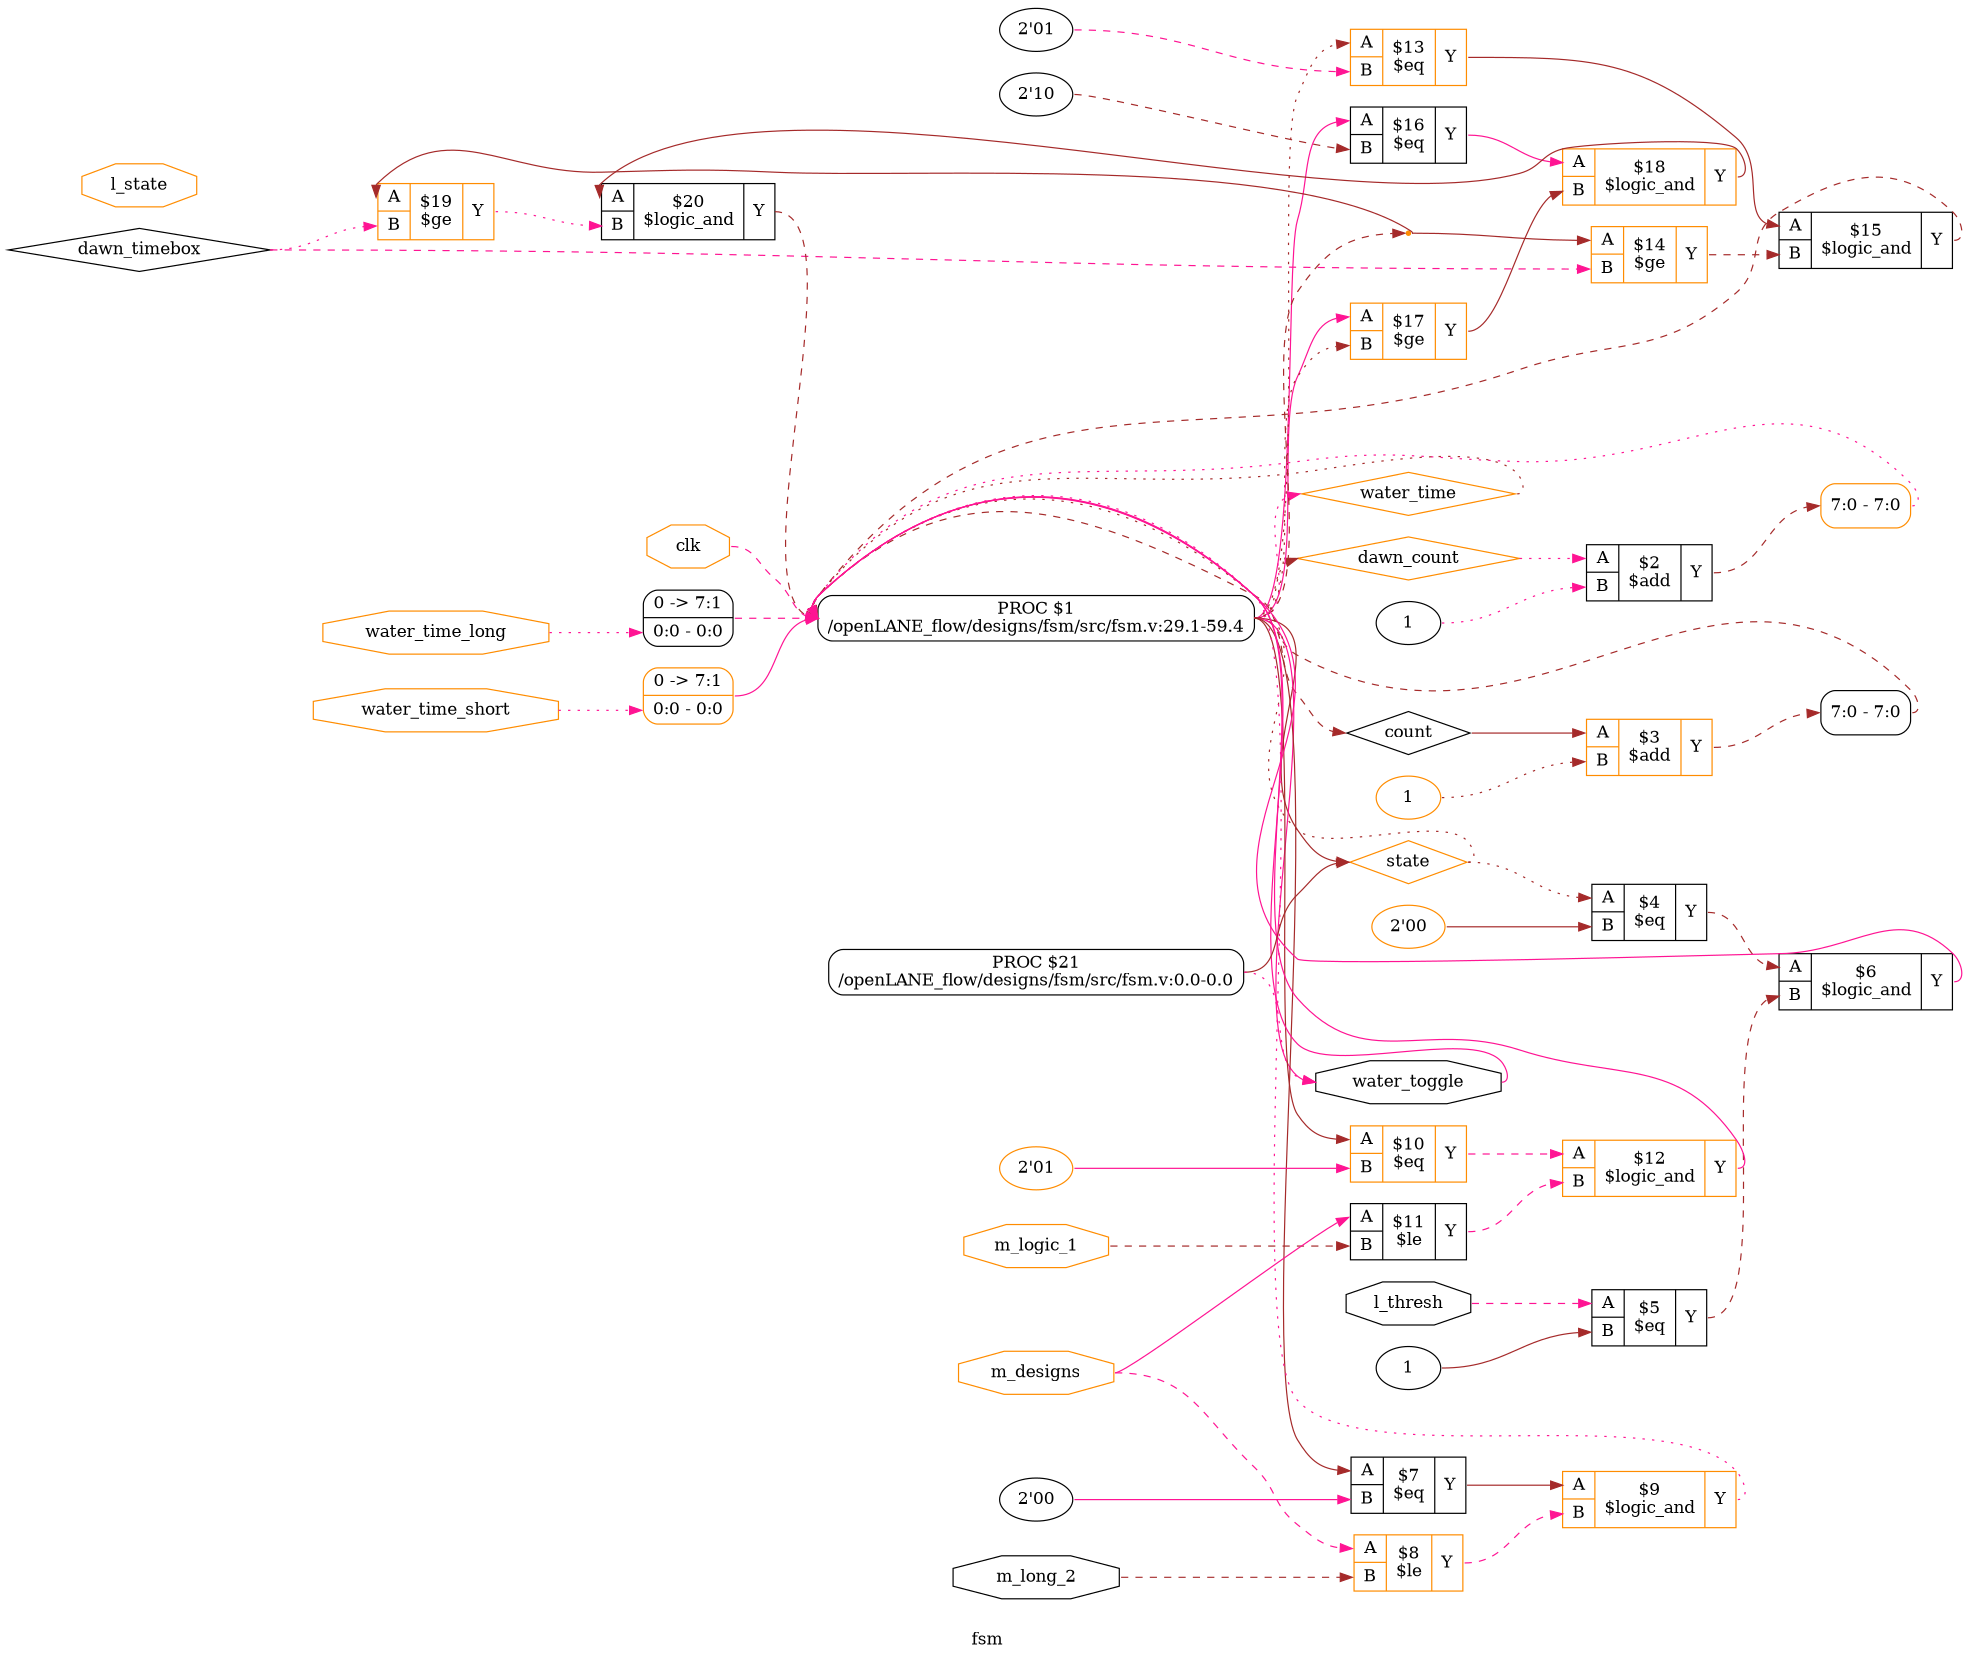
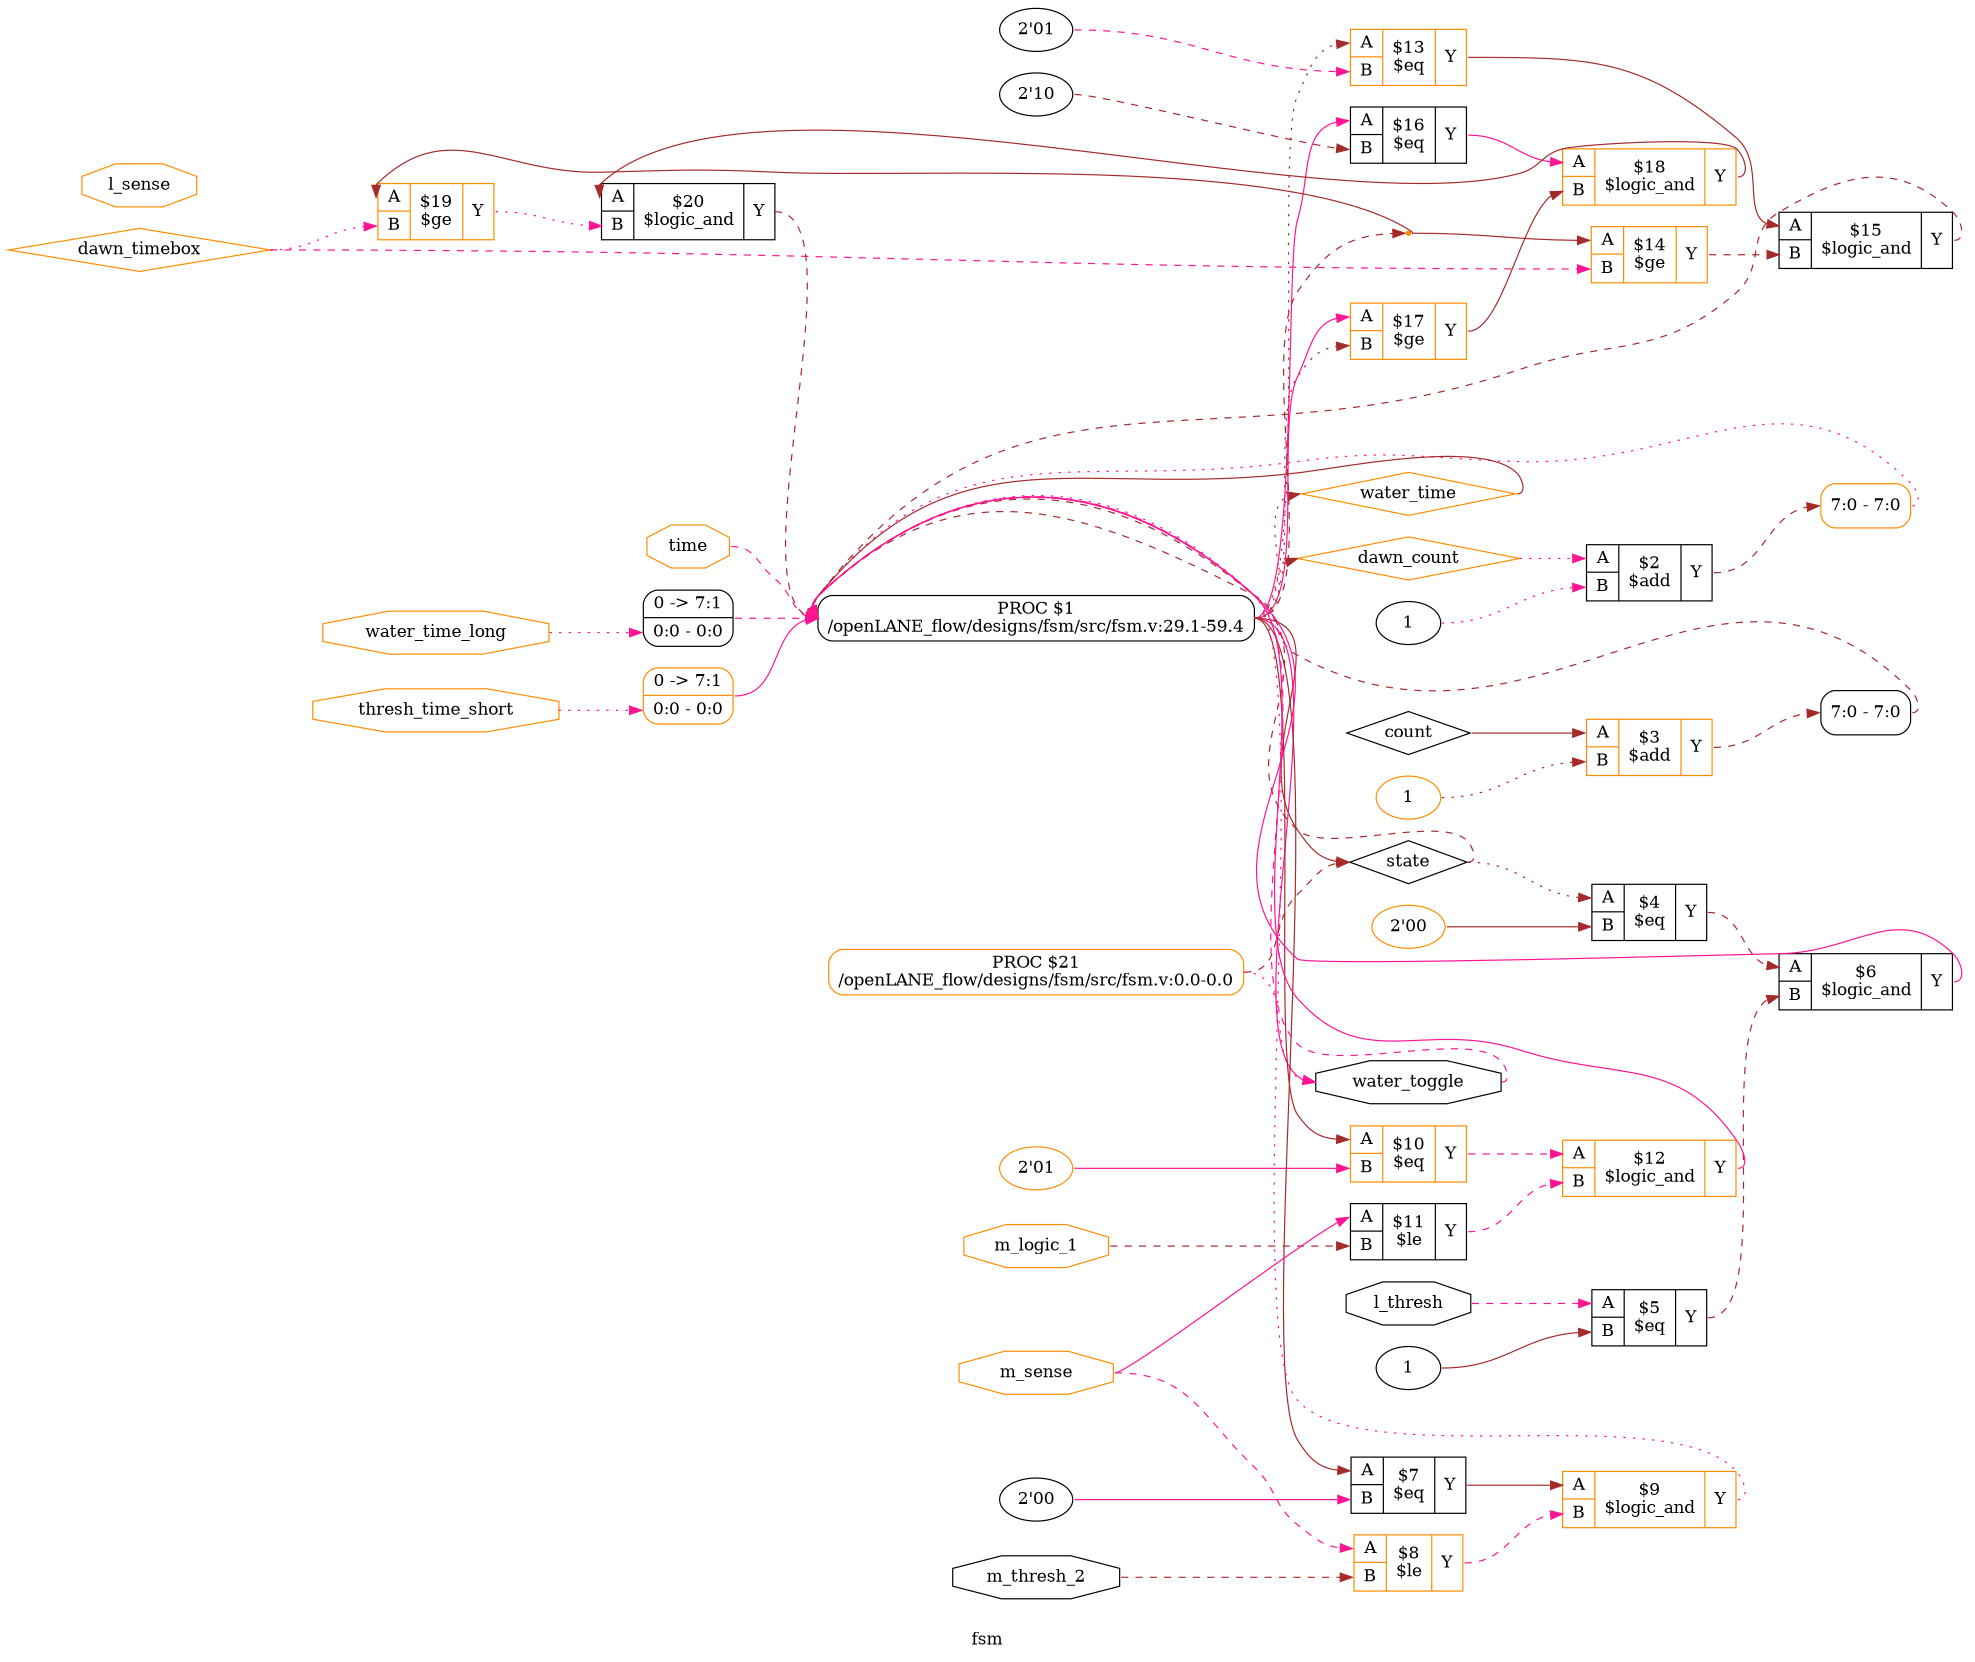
(139, 185) -> (139, 185)
(139, 250) -> (139, 250)
(1158, 479) -> (1158, 479)
(688, 546) -> (688, 546)
(1278, 562) -> (1278, 562)
(1282, 685) -> (1282, 685)
(1302, 701) -> none
(436, 710) -> (436, 710)
(1270, 752) -> (1270, 752)
(1408, 862) -> (1408, 862)
(1304, 888) -> (1304, 888)
(1036, 972) -> (1036, 972)
(1036, 1373) -> (1036, 1373)
(1036, 1577) -> (1036, 1577)
